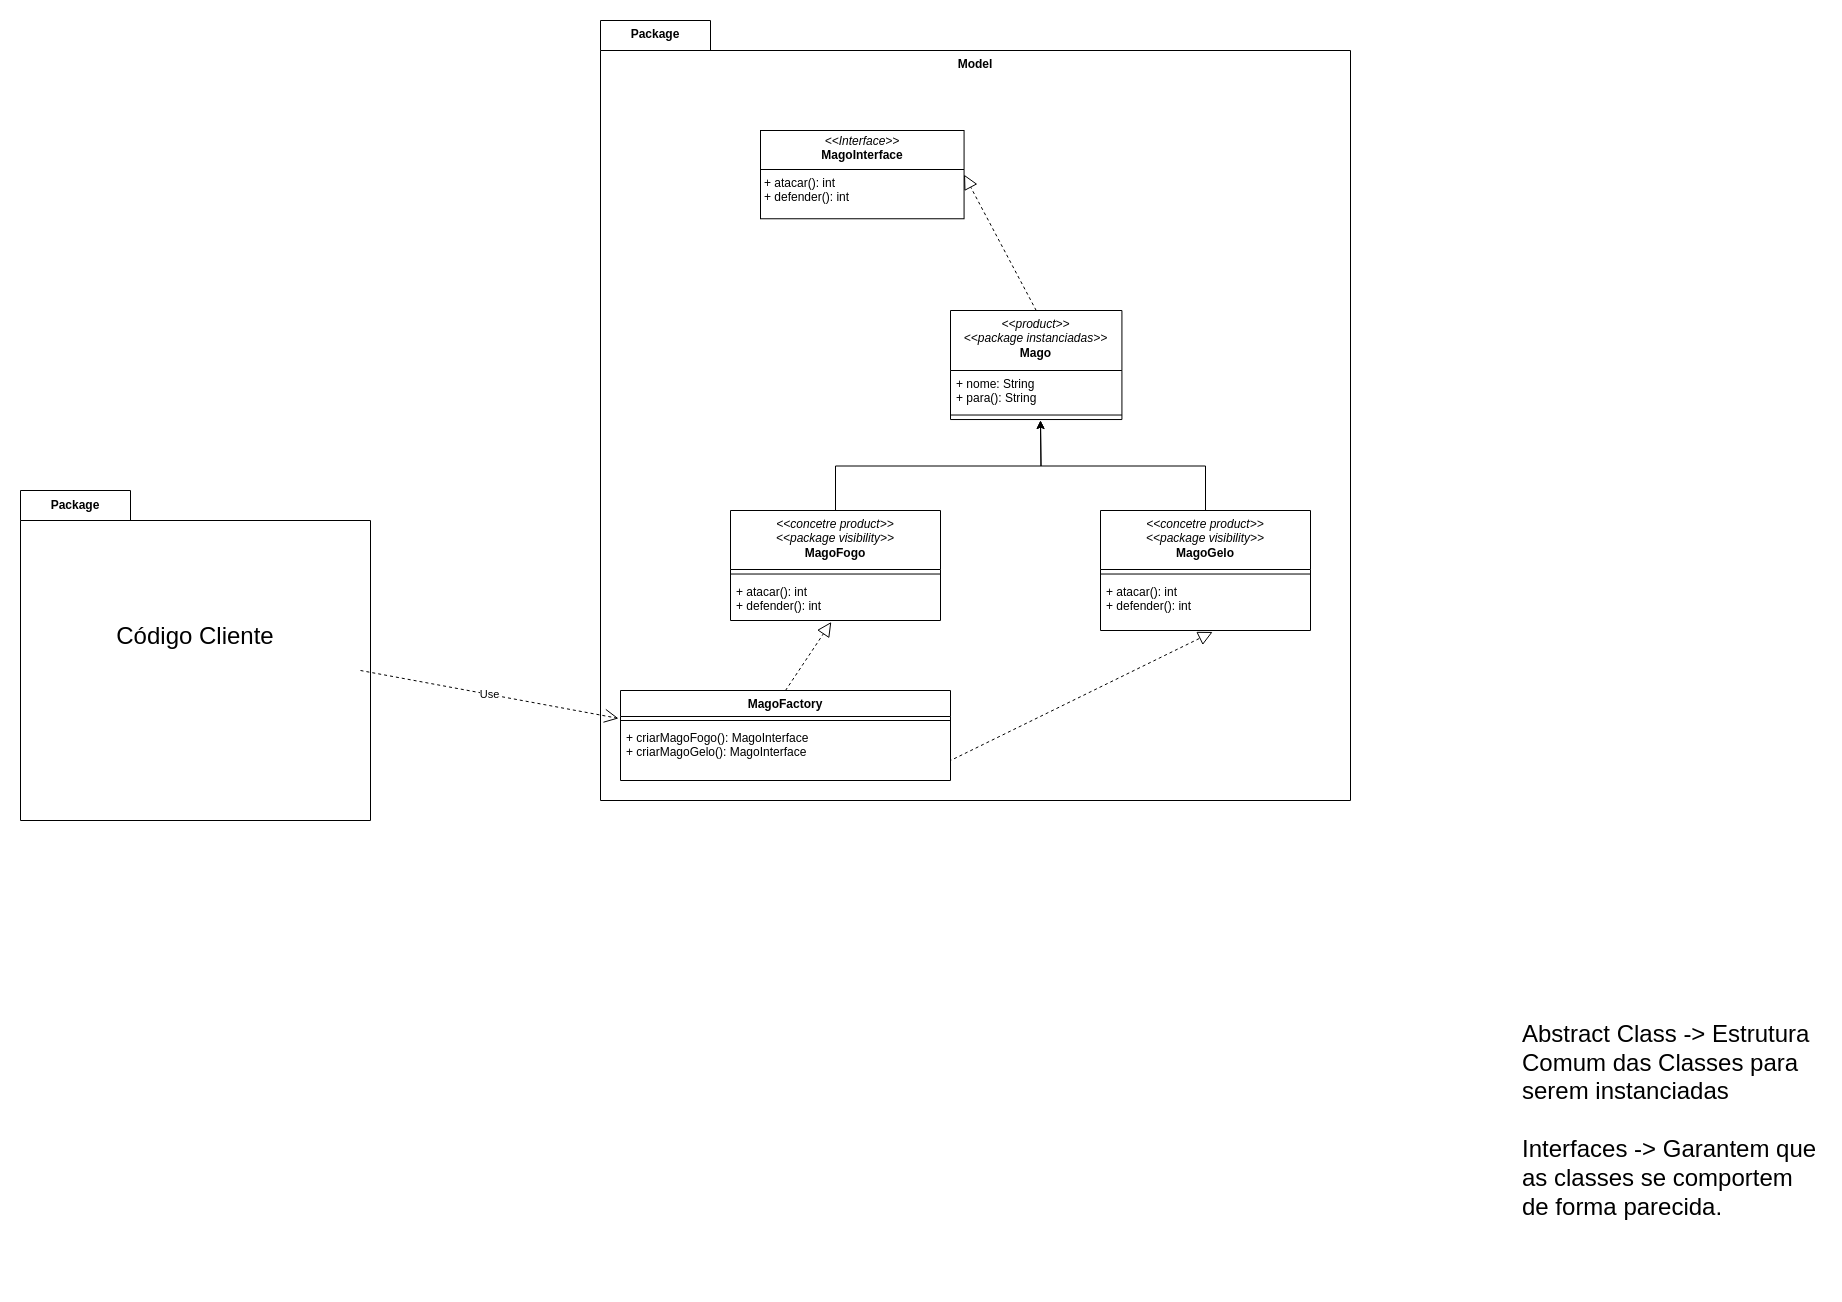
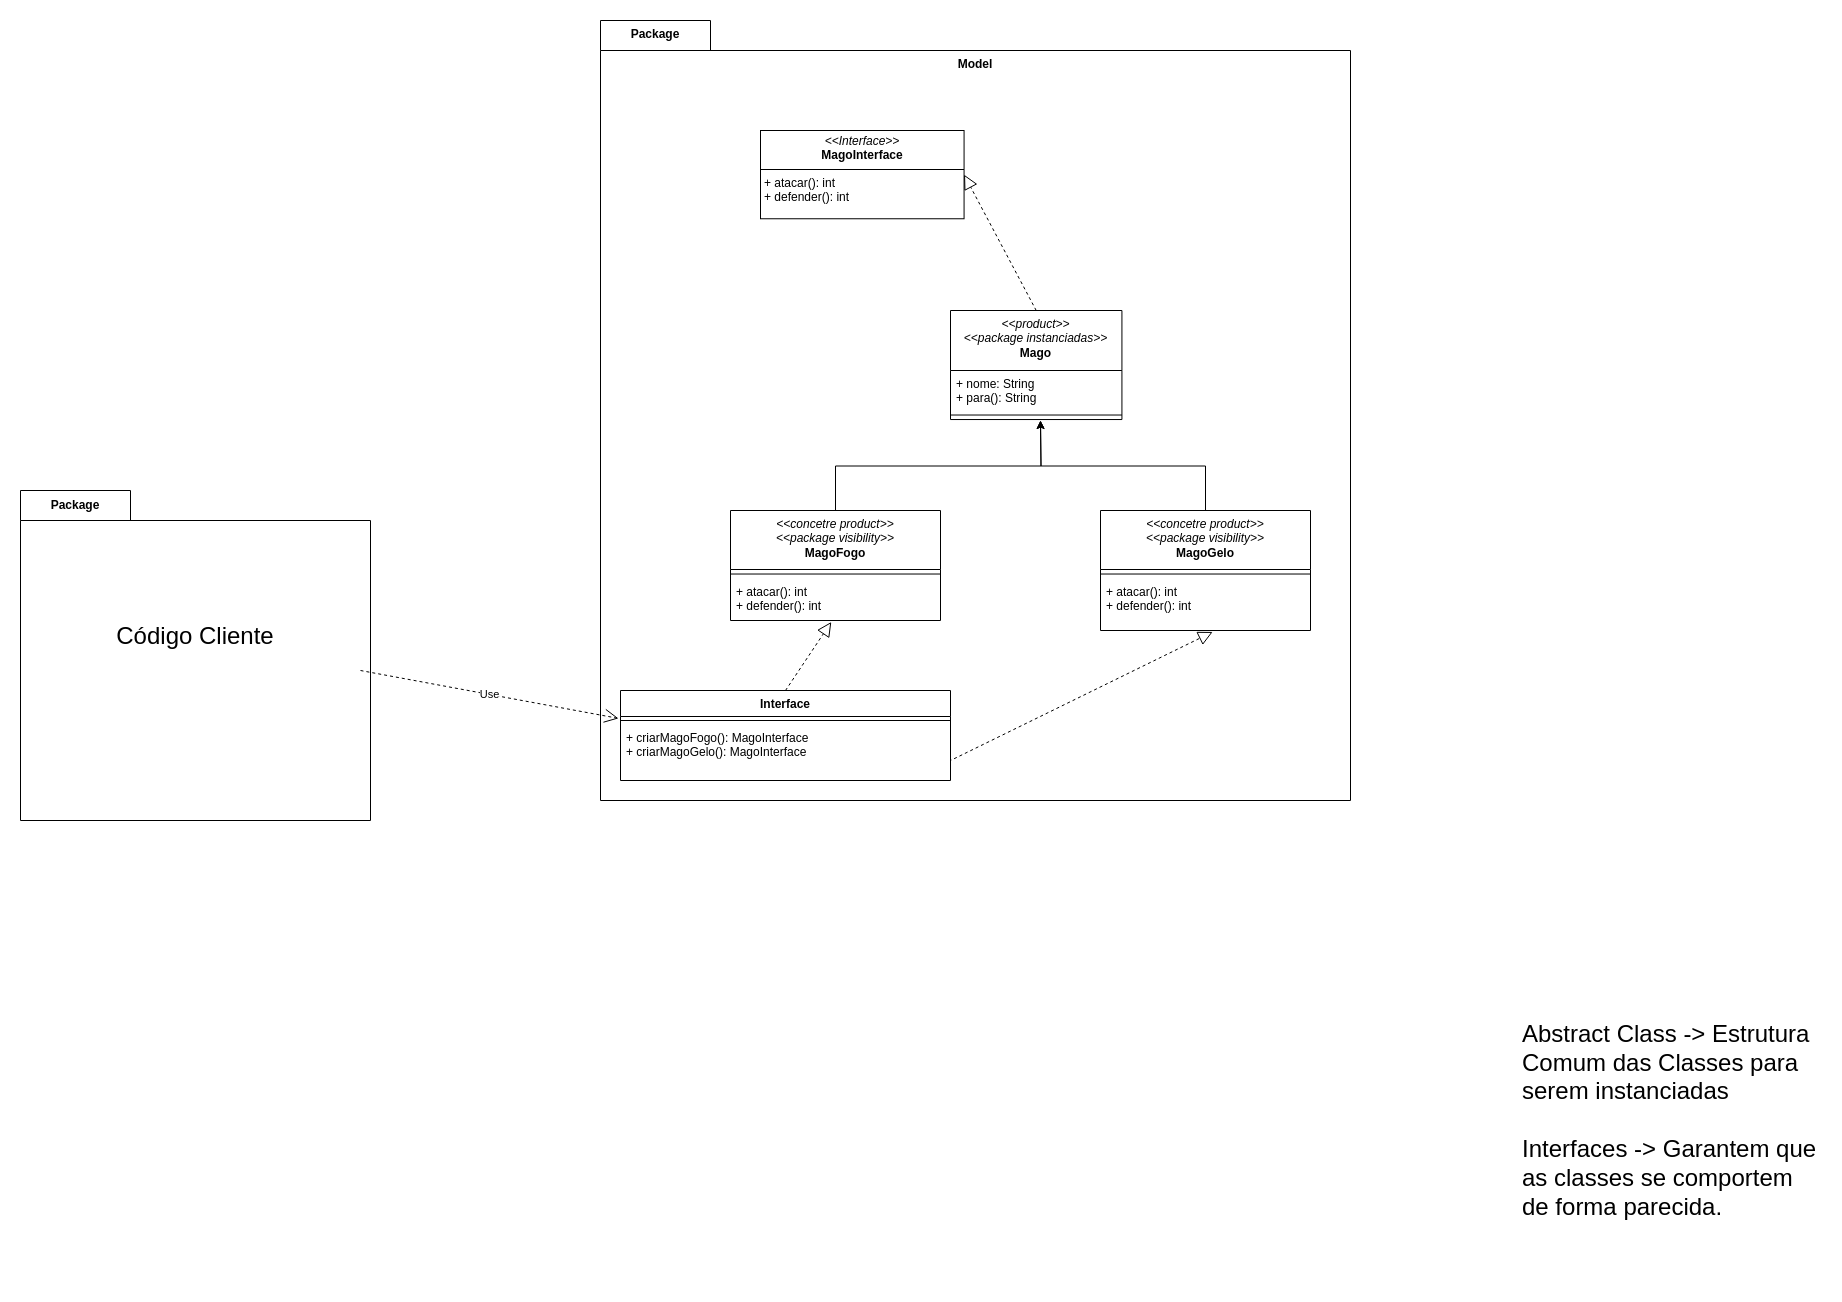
(786, 705) -> (786, 705)
